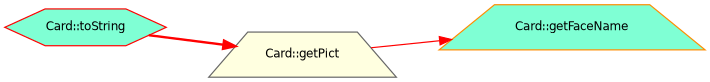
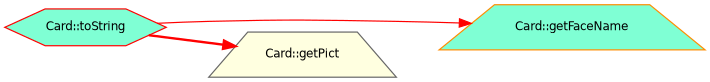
(405, 44) -> (308, 20)
